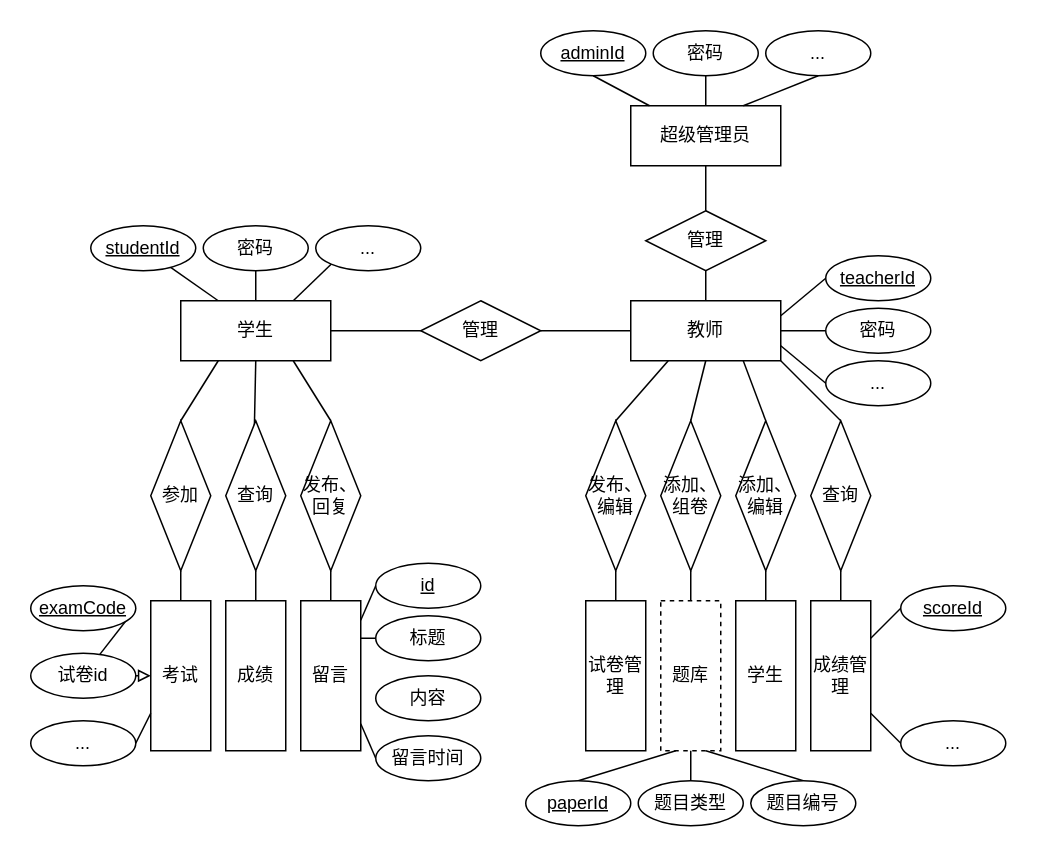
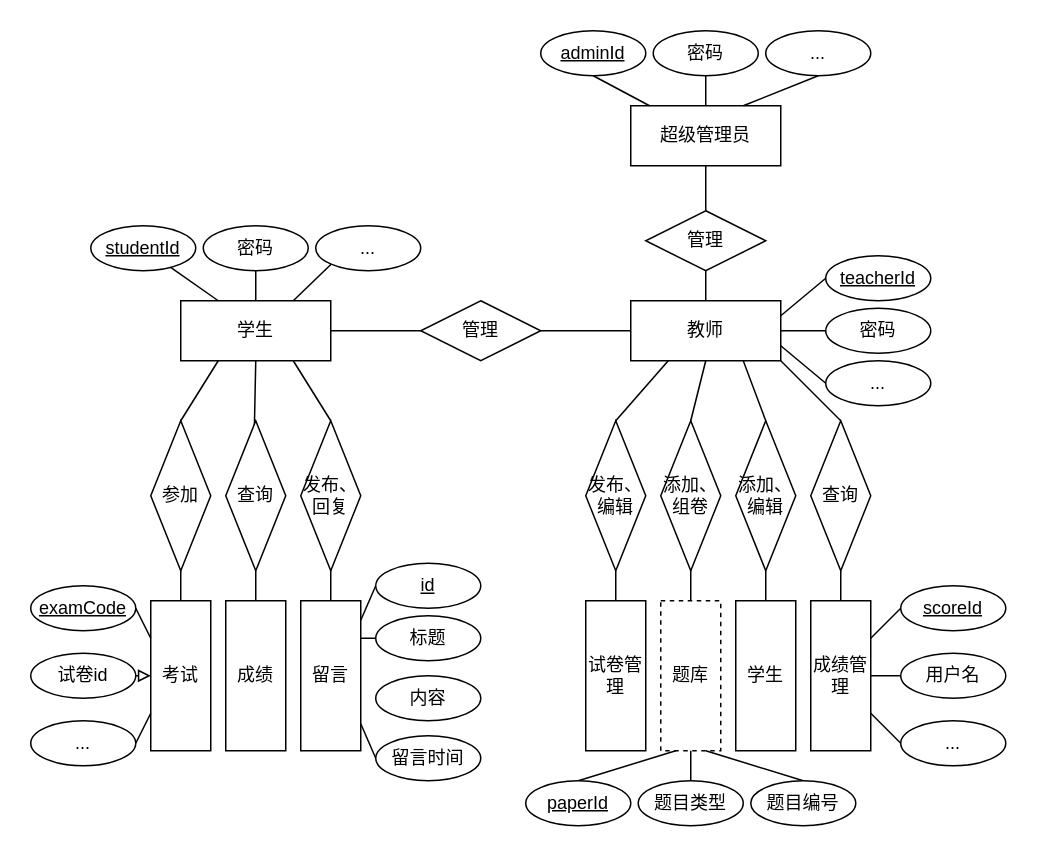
(113, 638) -> (143, 623)
none -> (886, 676)
none -> (953, 676)
